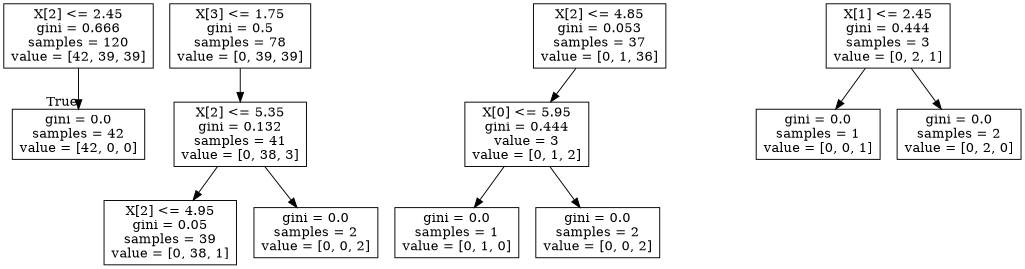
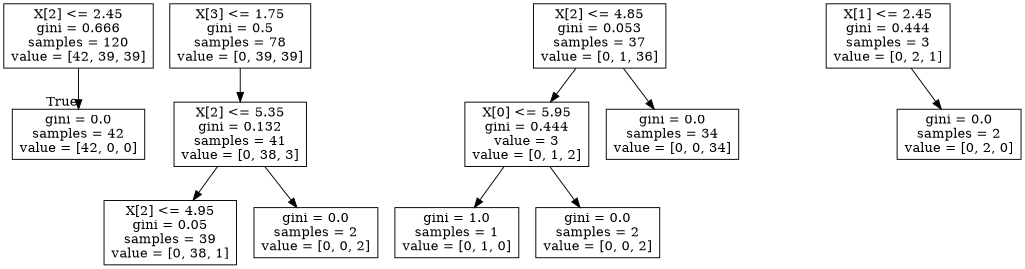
none -> (672, 134)
(818, 134) -> none
(457, 233) -> (457, 233)
